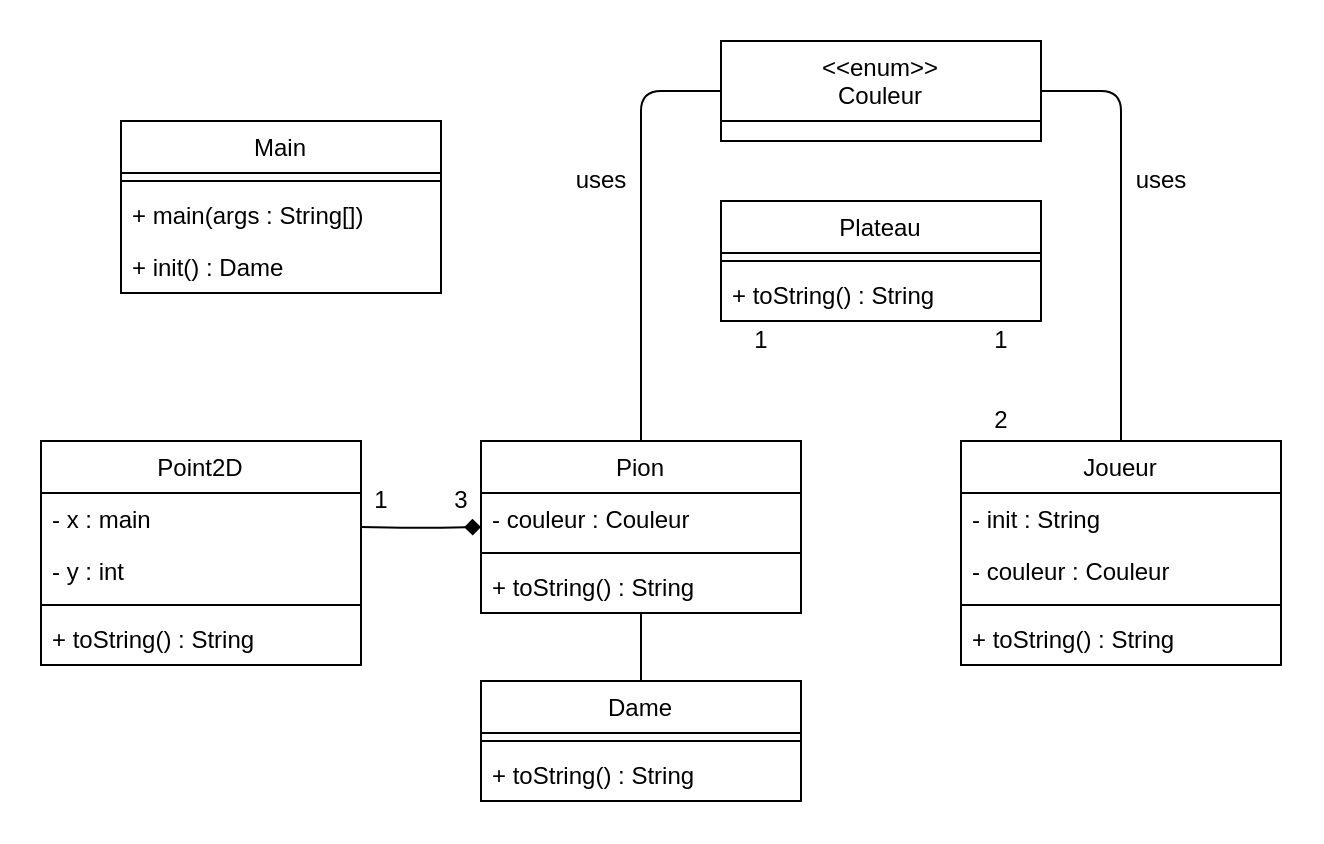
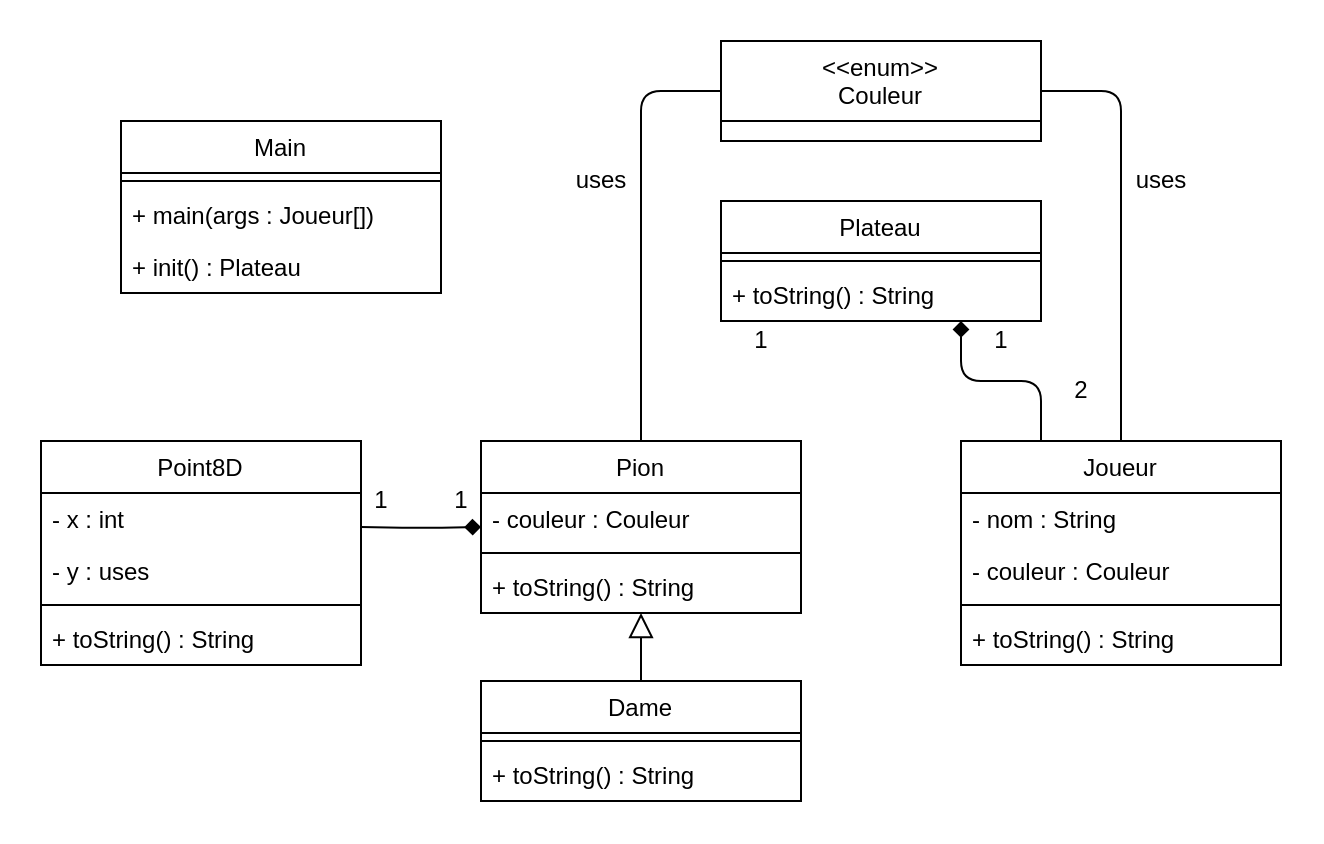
(268, 216) -> (271, 216)
(214, 268) -> (231, 268)
none -> (1009, 381)
(1001, 421) -> (1081, 391)
(200, 468) -> (200, 468)
(422, 501) -> (422, 501)
(104, 520) -> (97, 520)
(1051, 520) -> (1050, 520)
(97, 572) -> (107, 572)
(641, 628) -> (641, 638)
